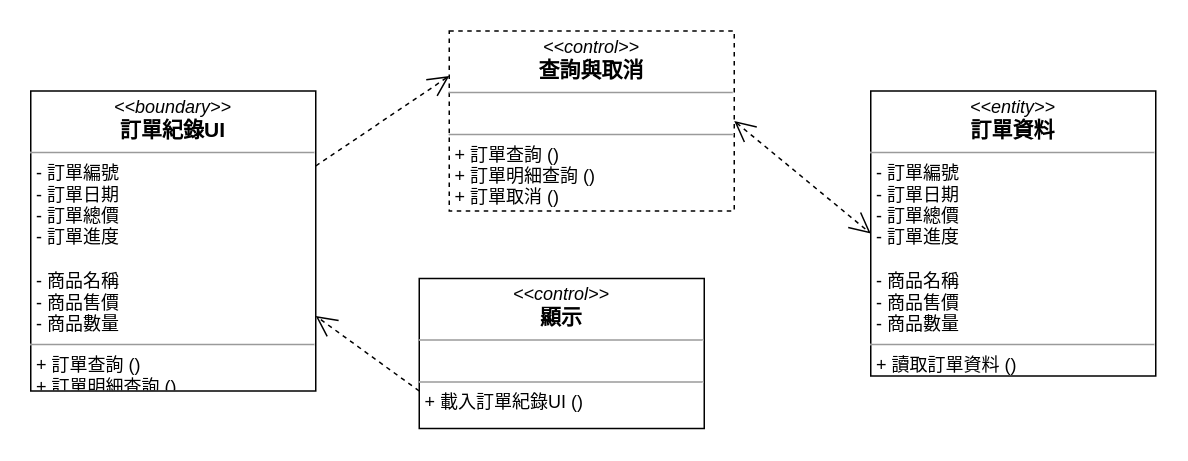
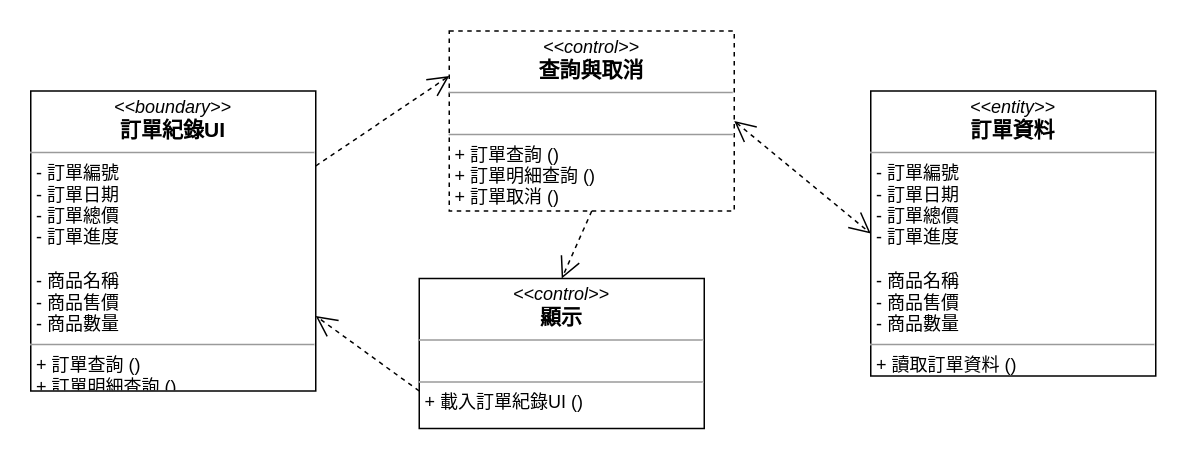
none -> (577, 243)
